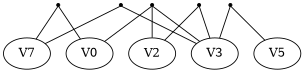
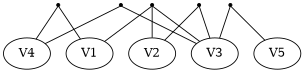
(27, 54) -> (27, 54)
(90, 54) -> (90, 54)
